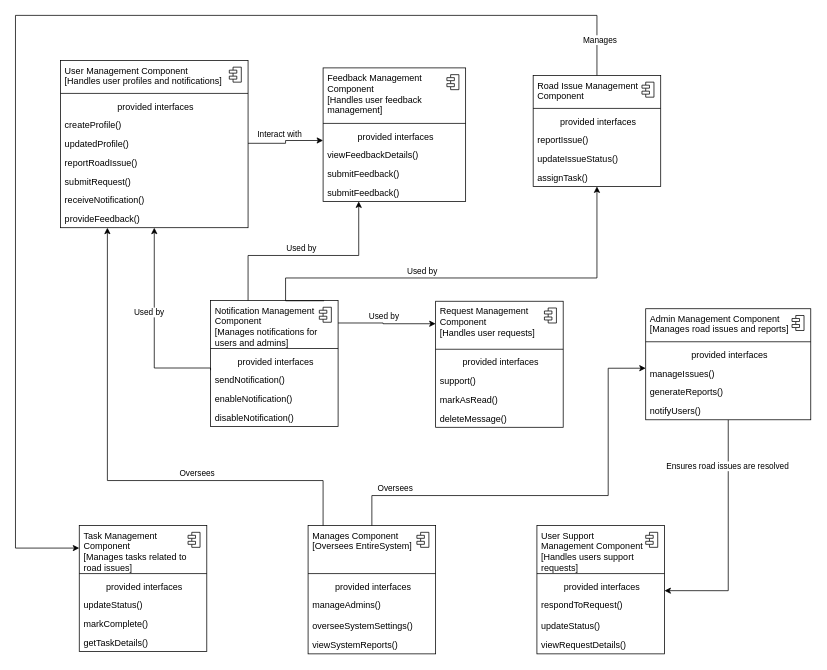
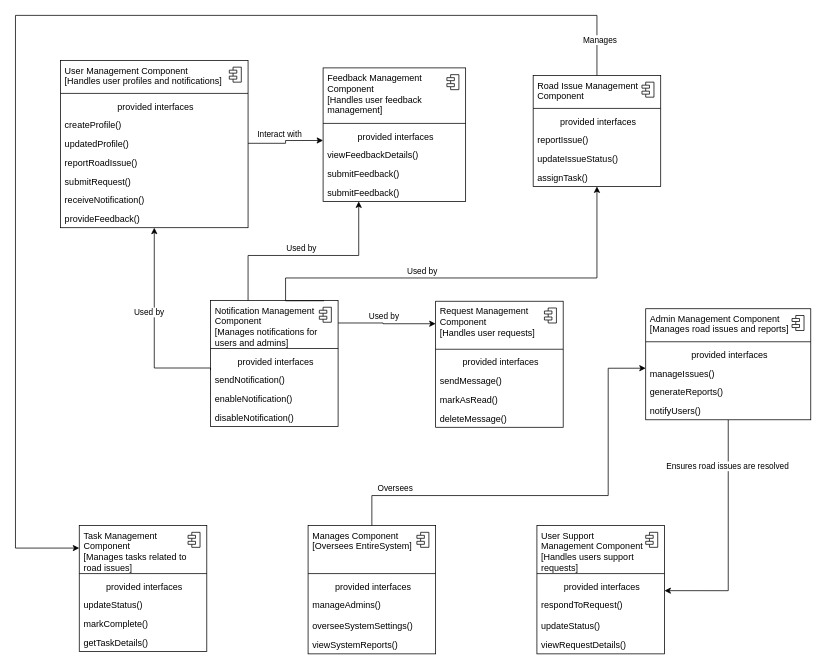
(463, 382) -> (473, 382)
(107, 465) -> none
